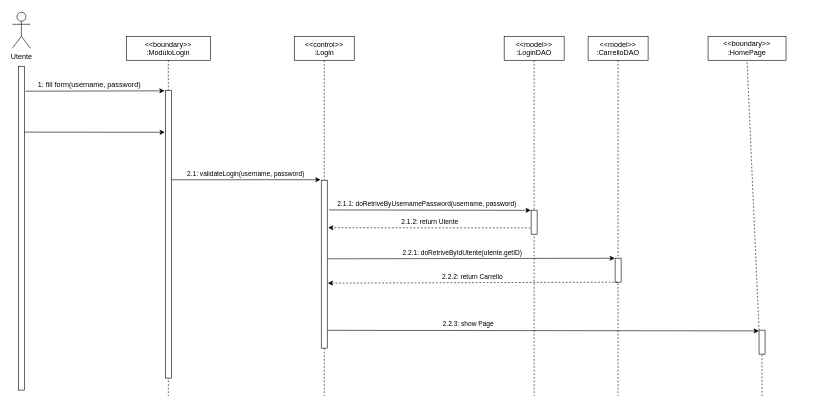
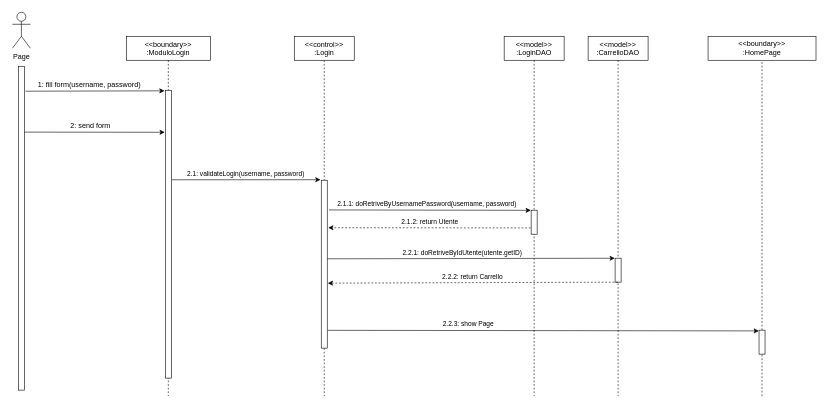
(747, 48) -> (762, 48)
(22, 57) -> (22, 57)
none -> (90, 126)
